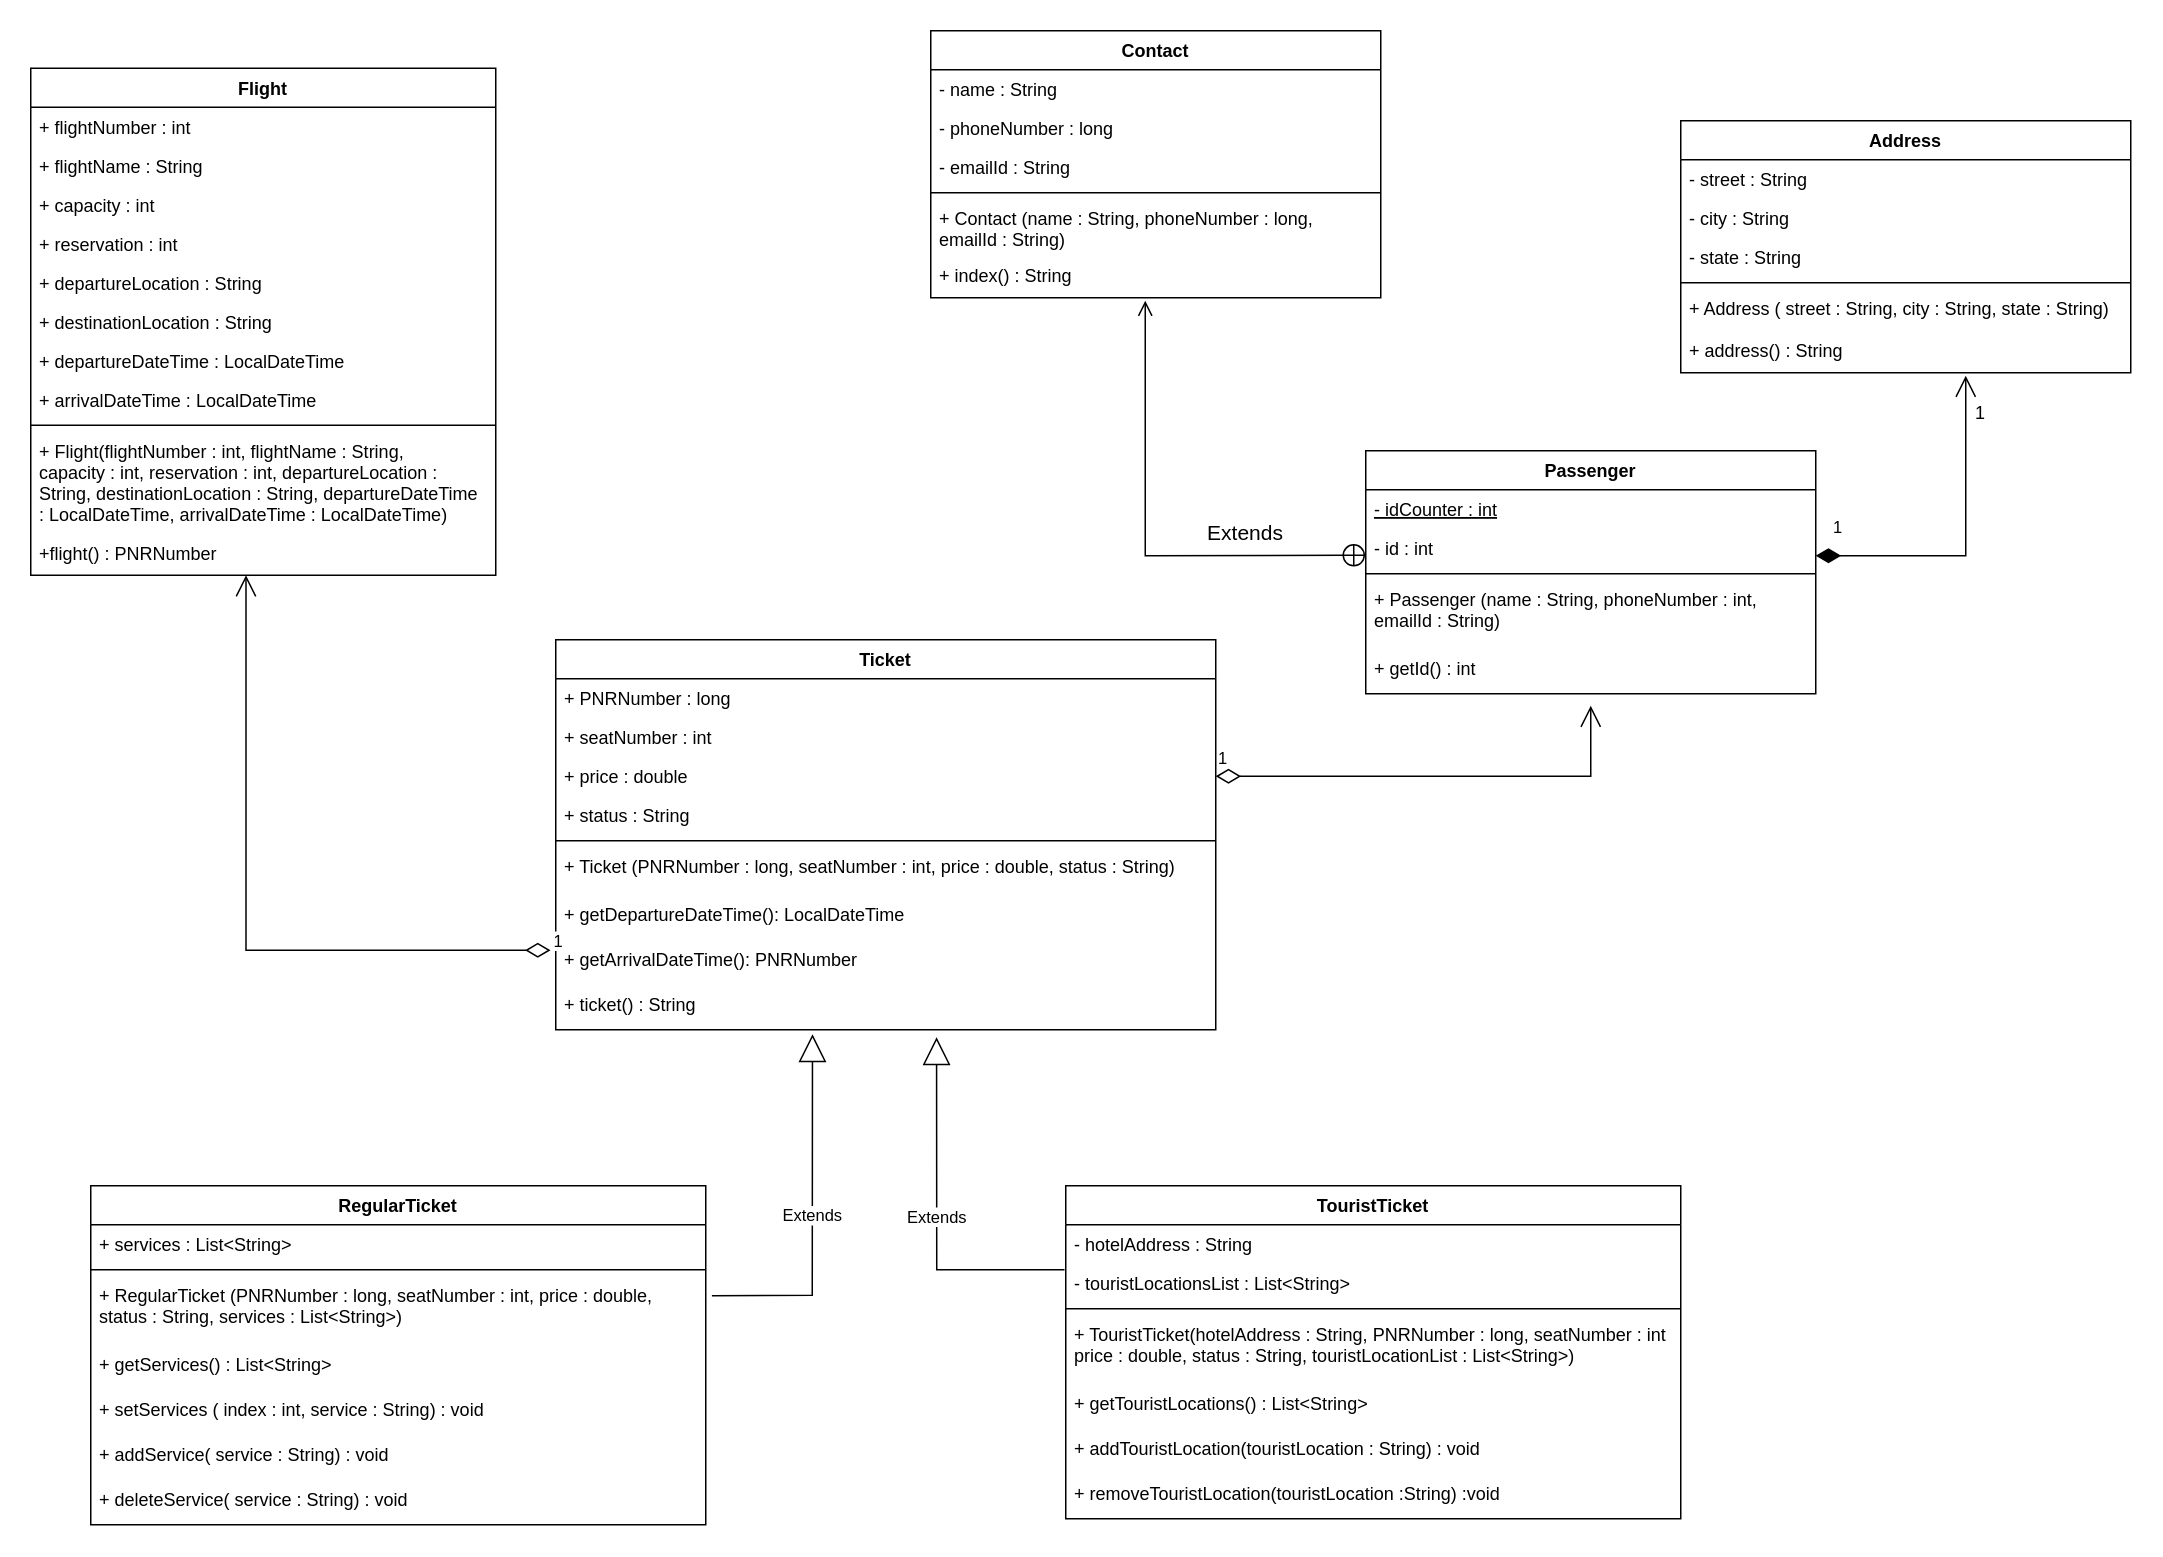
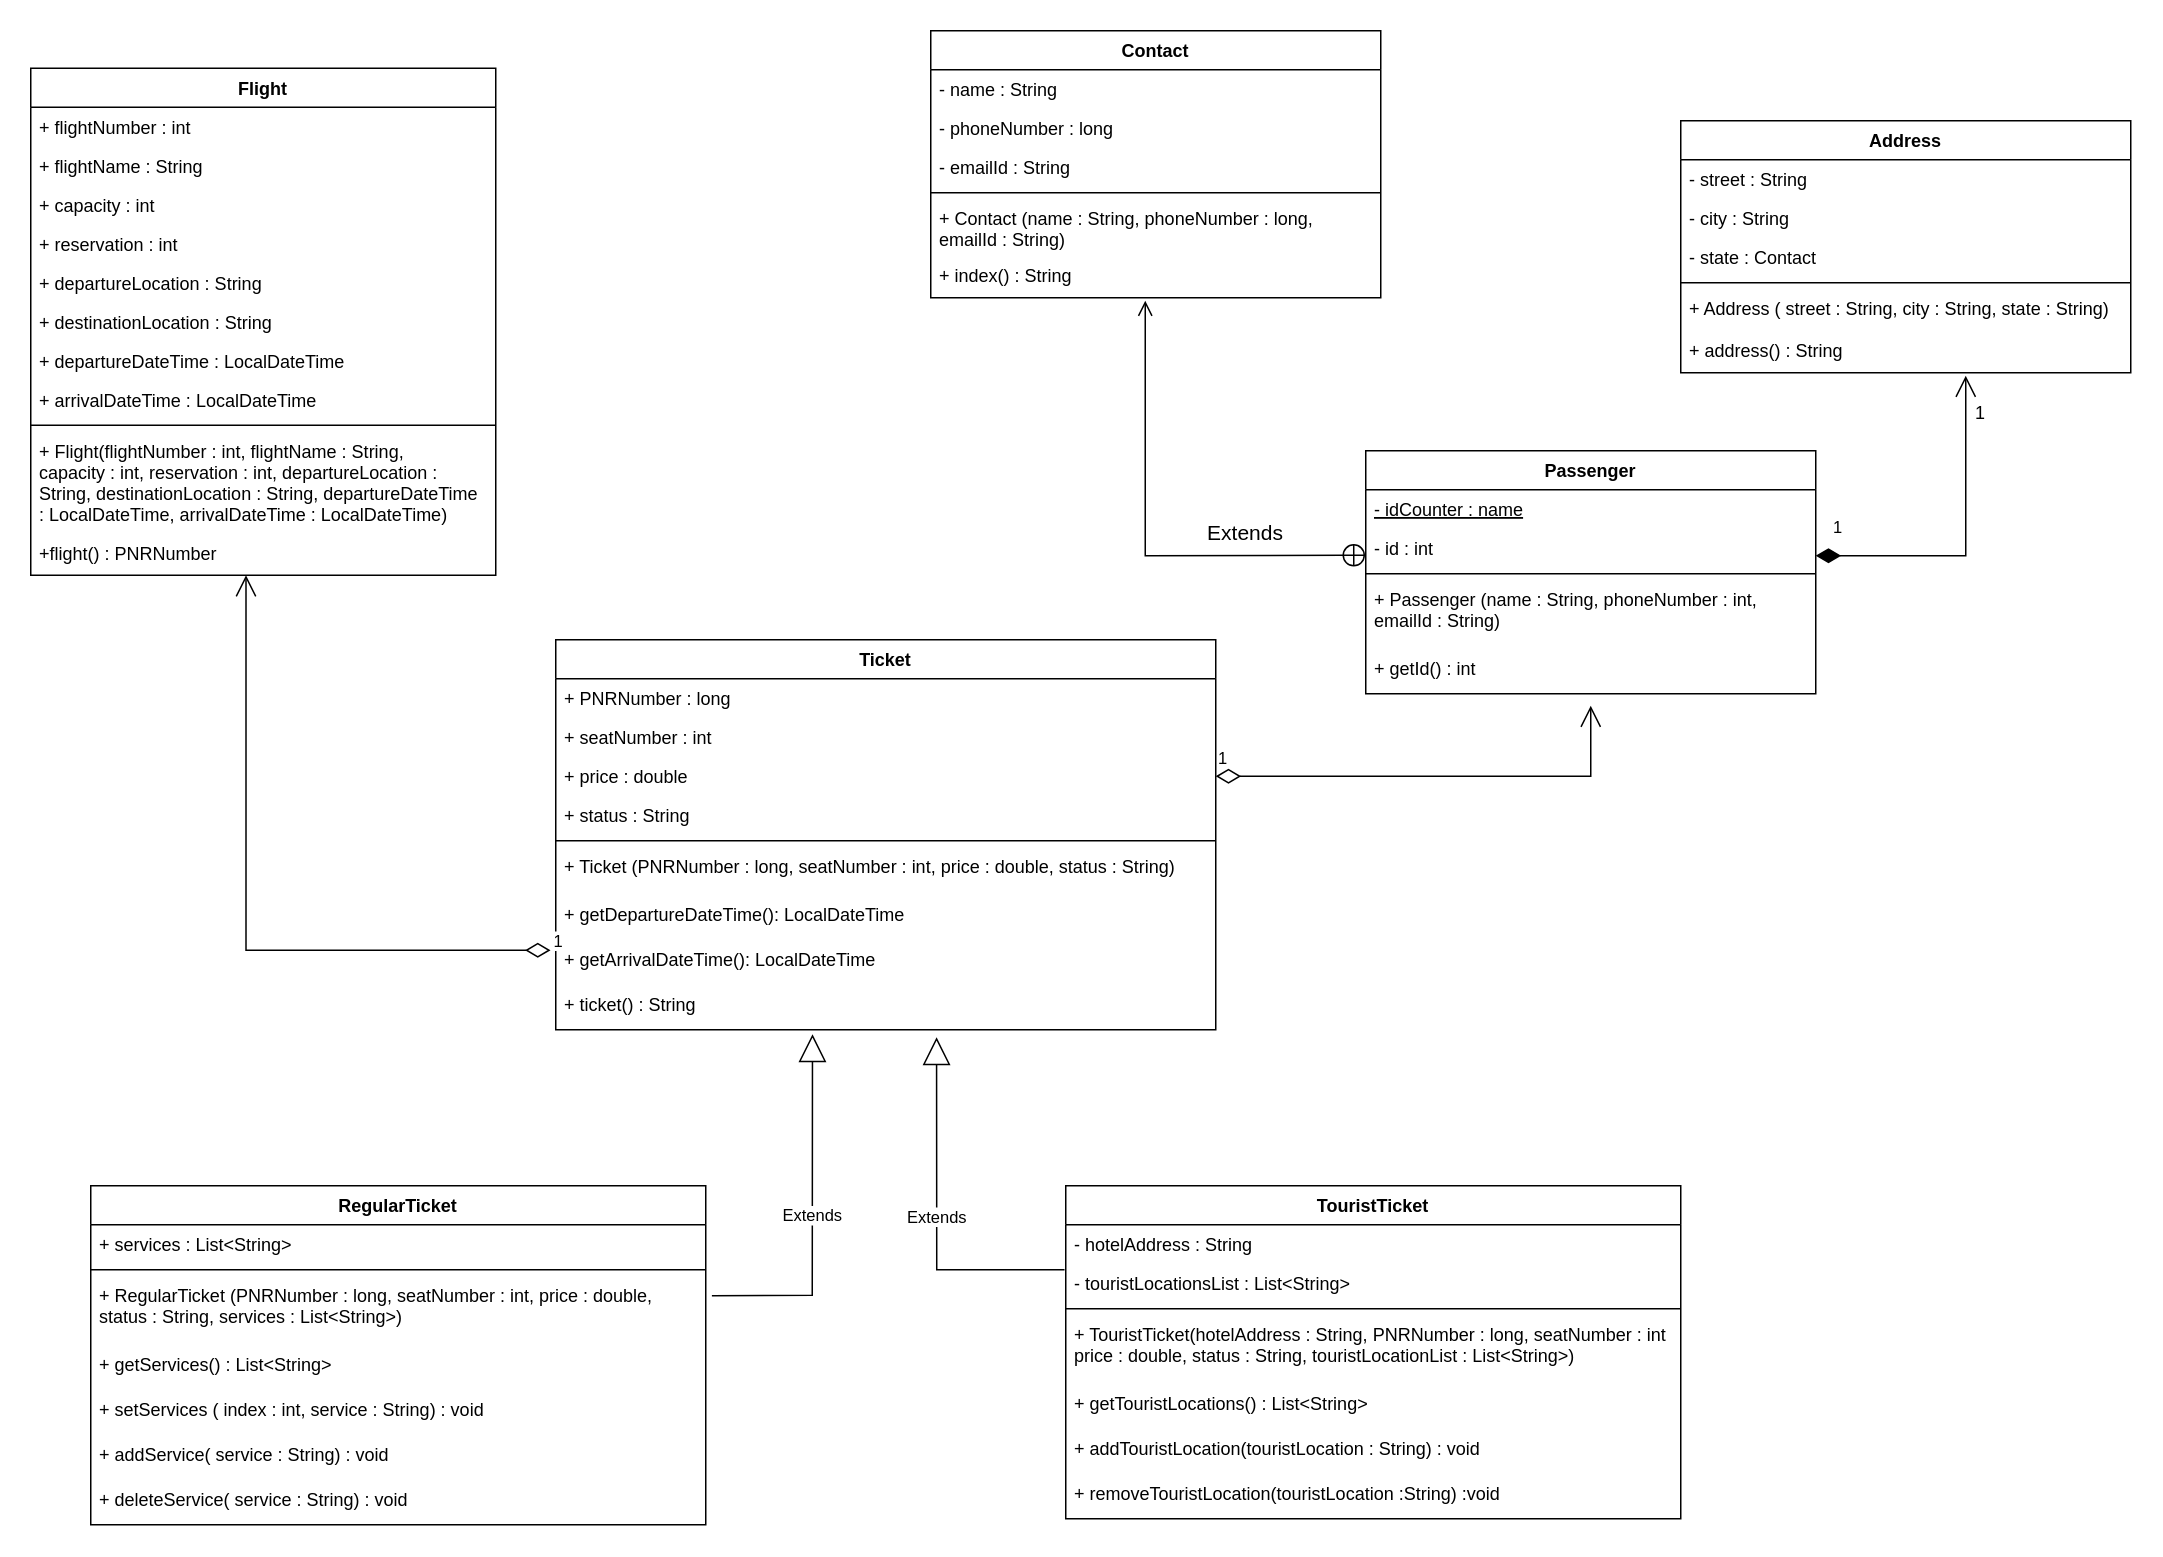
(1758, 258) -> (1765, 258)
(1446, 510) -> (1453, 510)
(719, 960) -> (734, 960)
